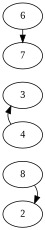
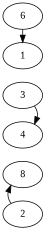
(23, 56) -> (23, 56)
(8, 119) -> (37, 111)
(37, 191) -> (8, 198)
